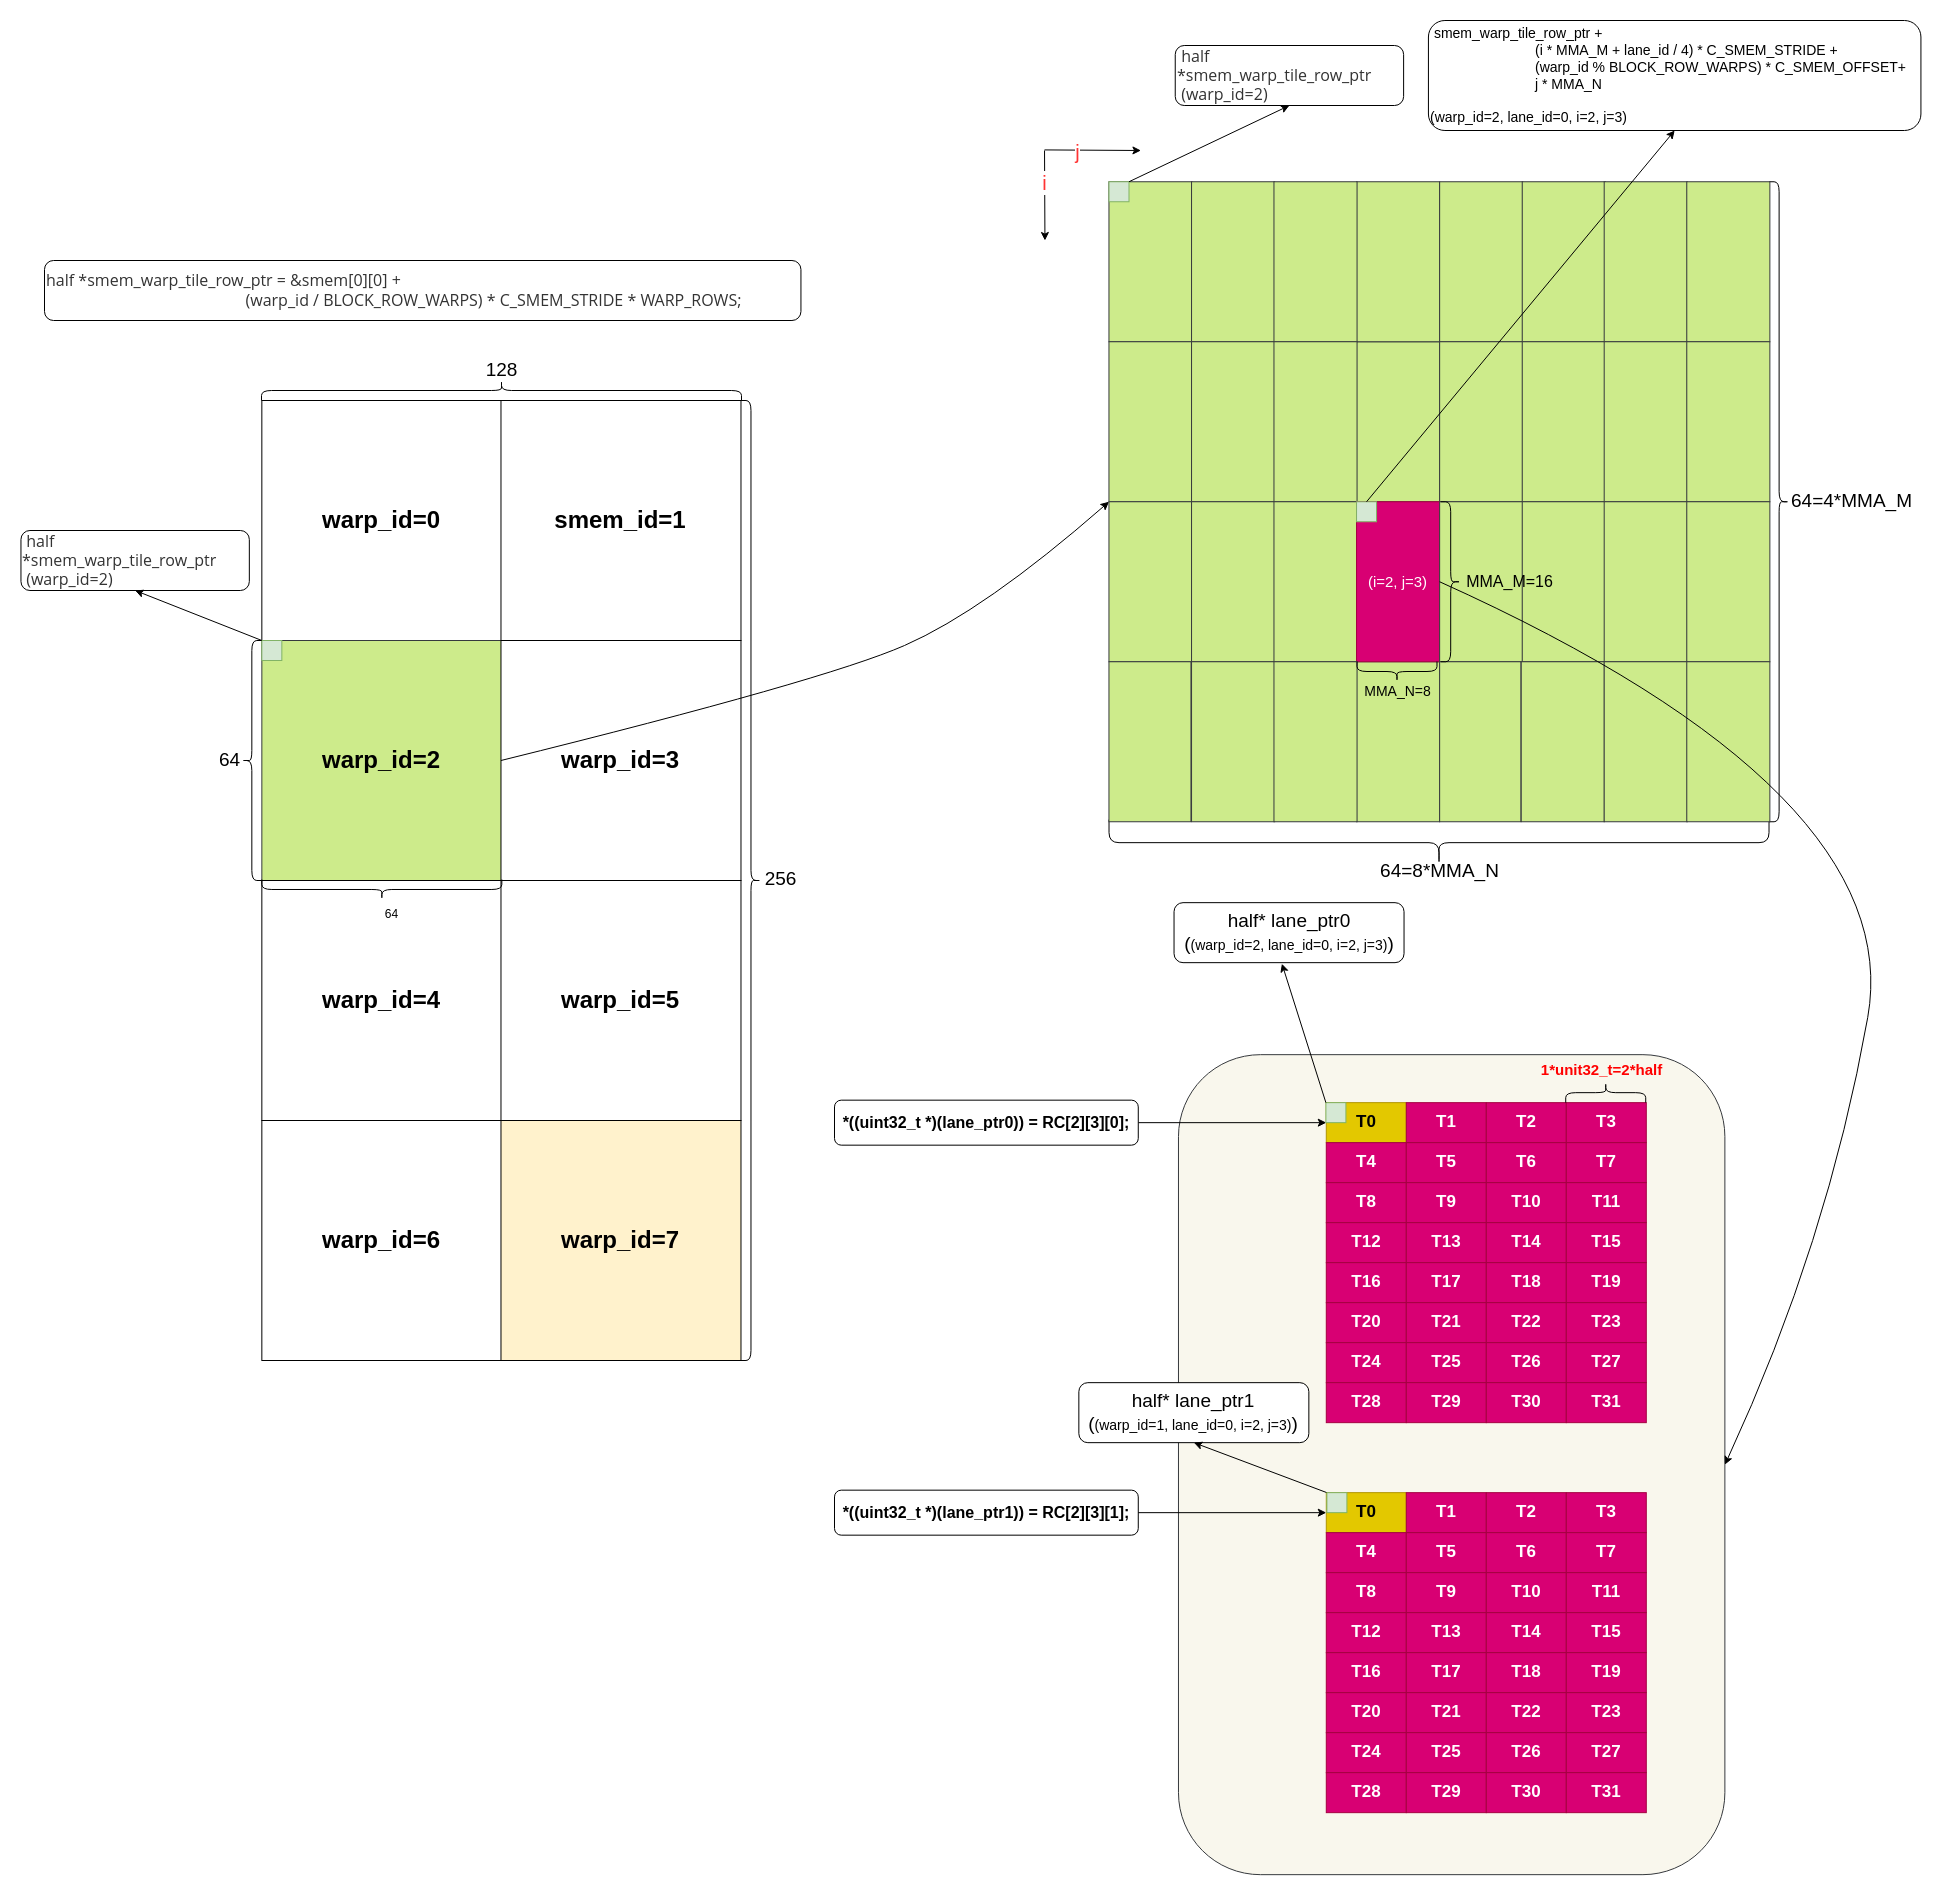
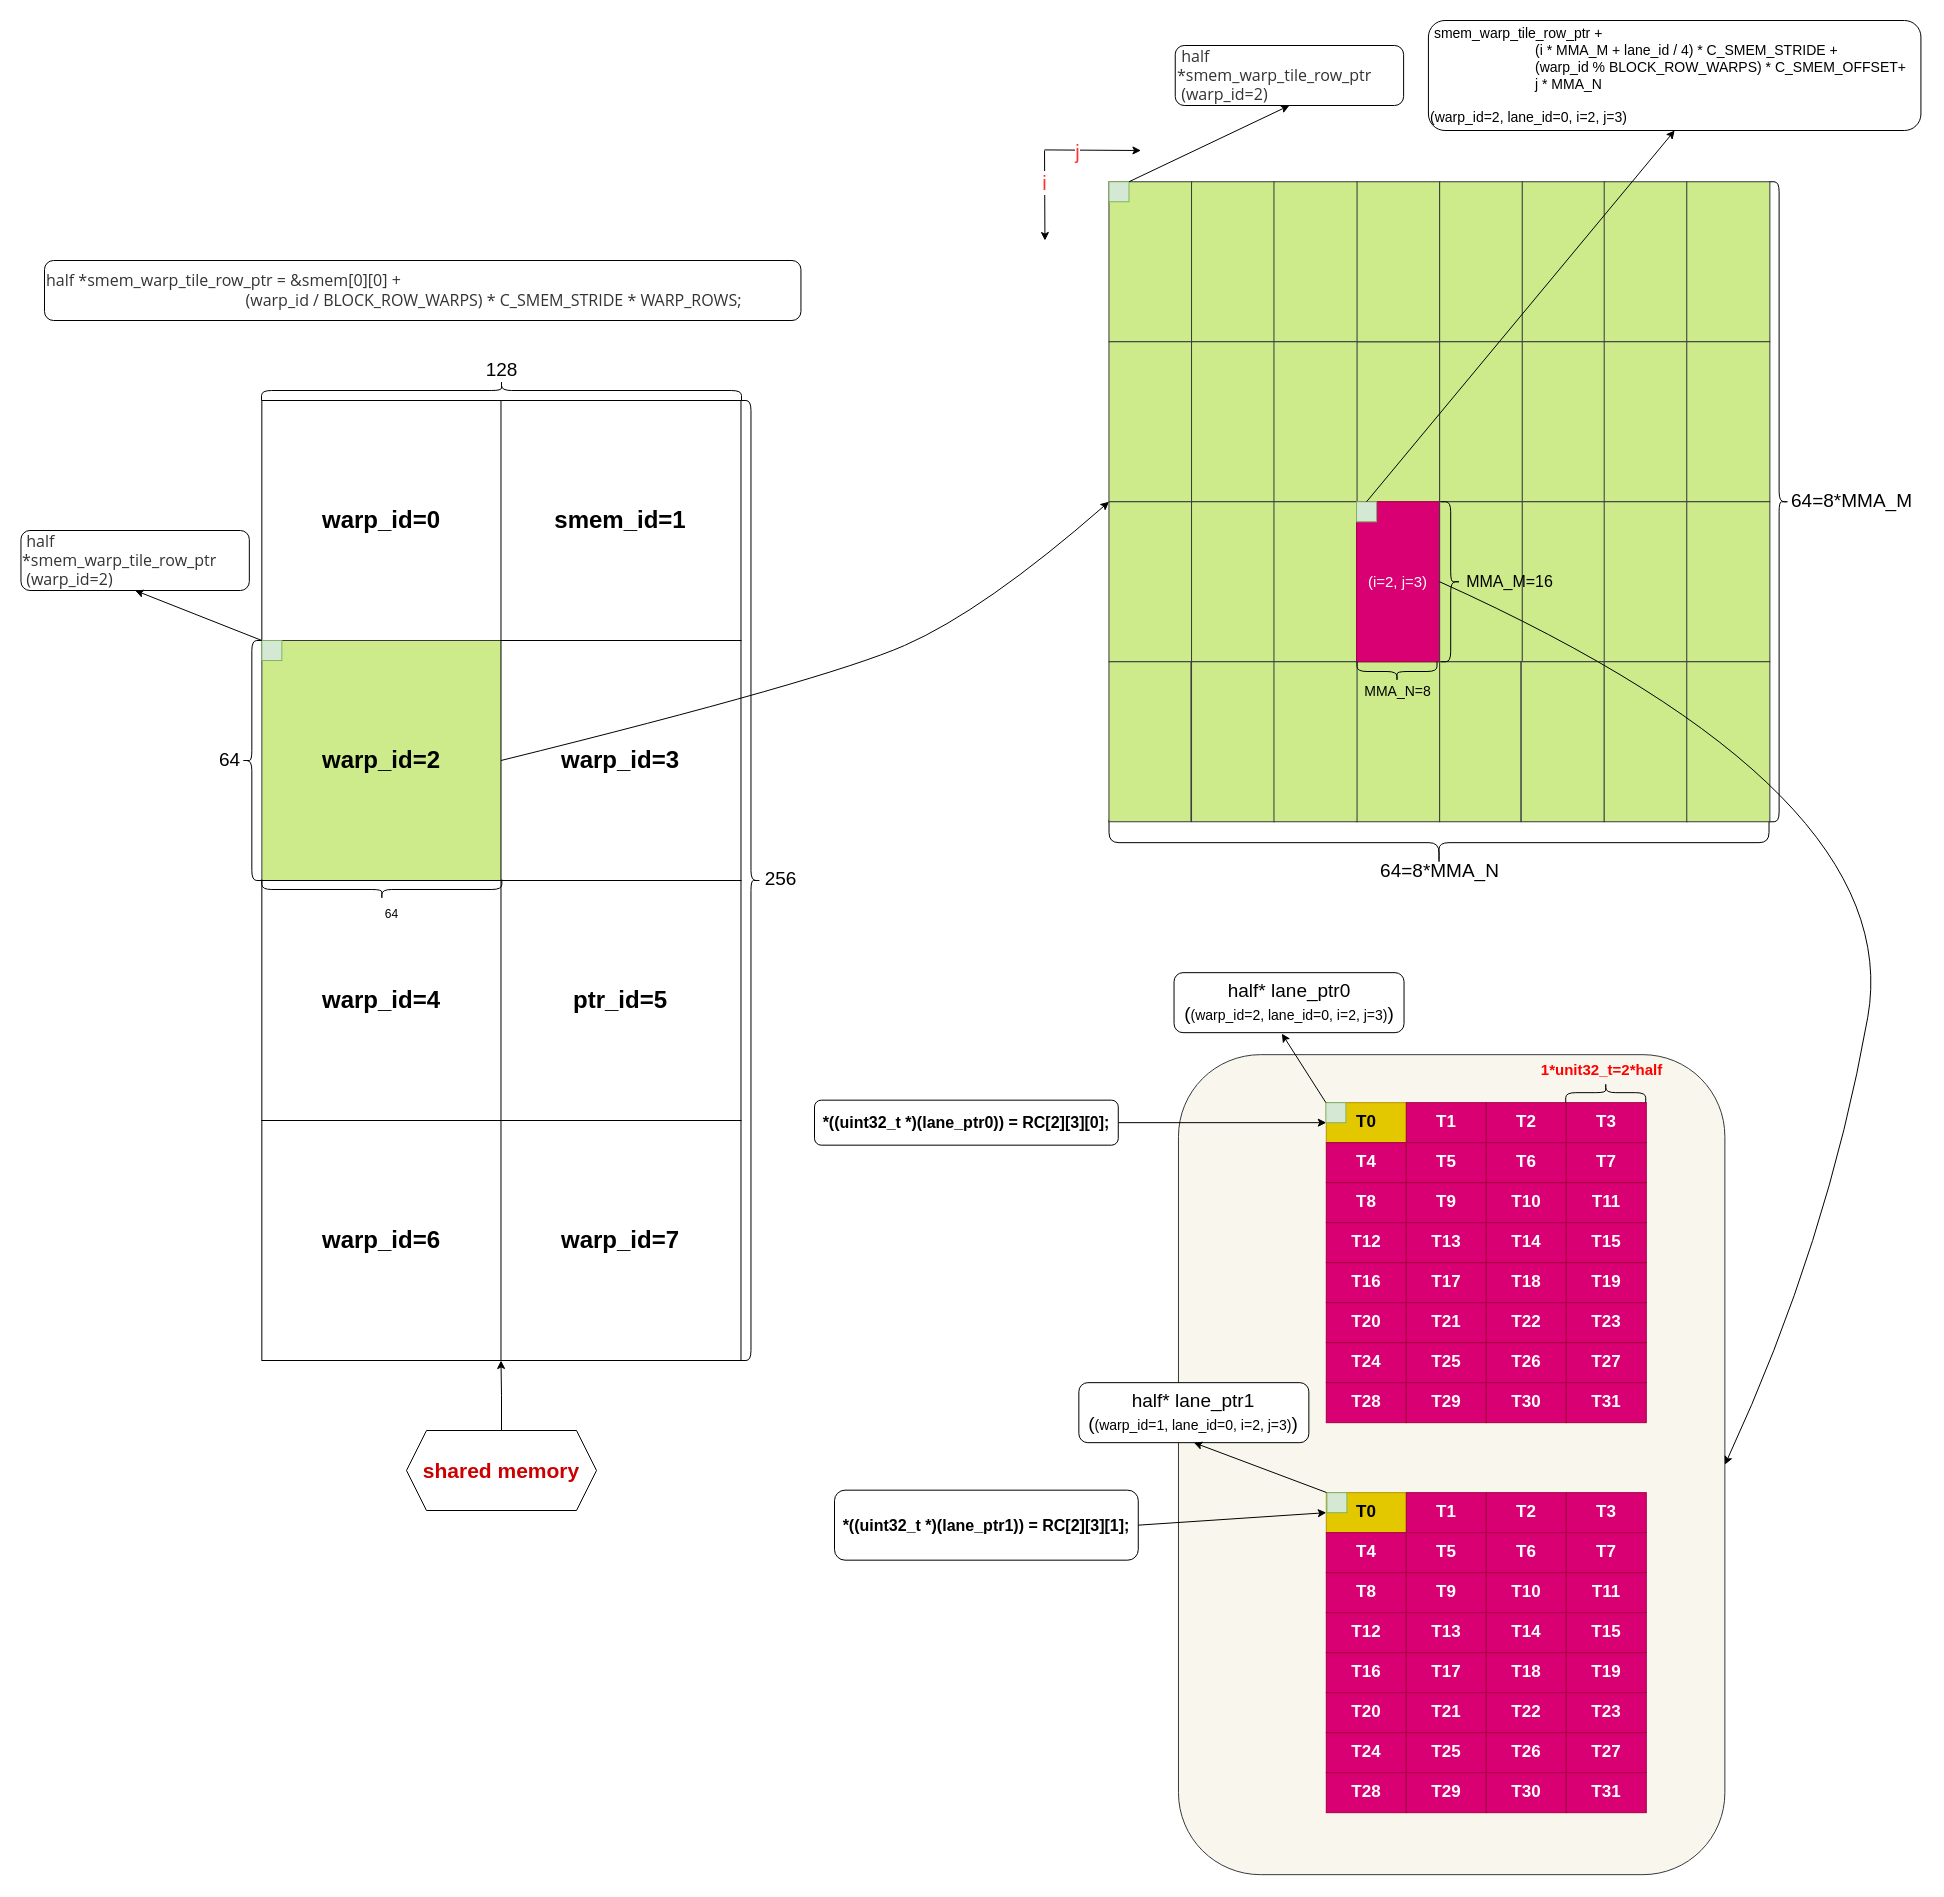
(1852, 502) -> (1852, 502)
(1289, 933) -> (1289, 1003)
(621, 1001) -> (621, 1001)
(986, 1123) -> (966, 1123)
(621, 1241) -> (621, 1241)
none -> (502, 1400)
none -> (502, 1471)
(986, 1513) -> (986, 1525)
